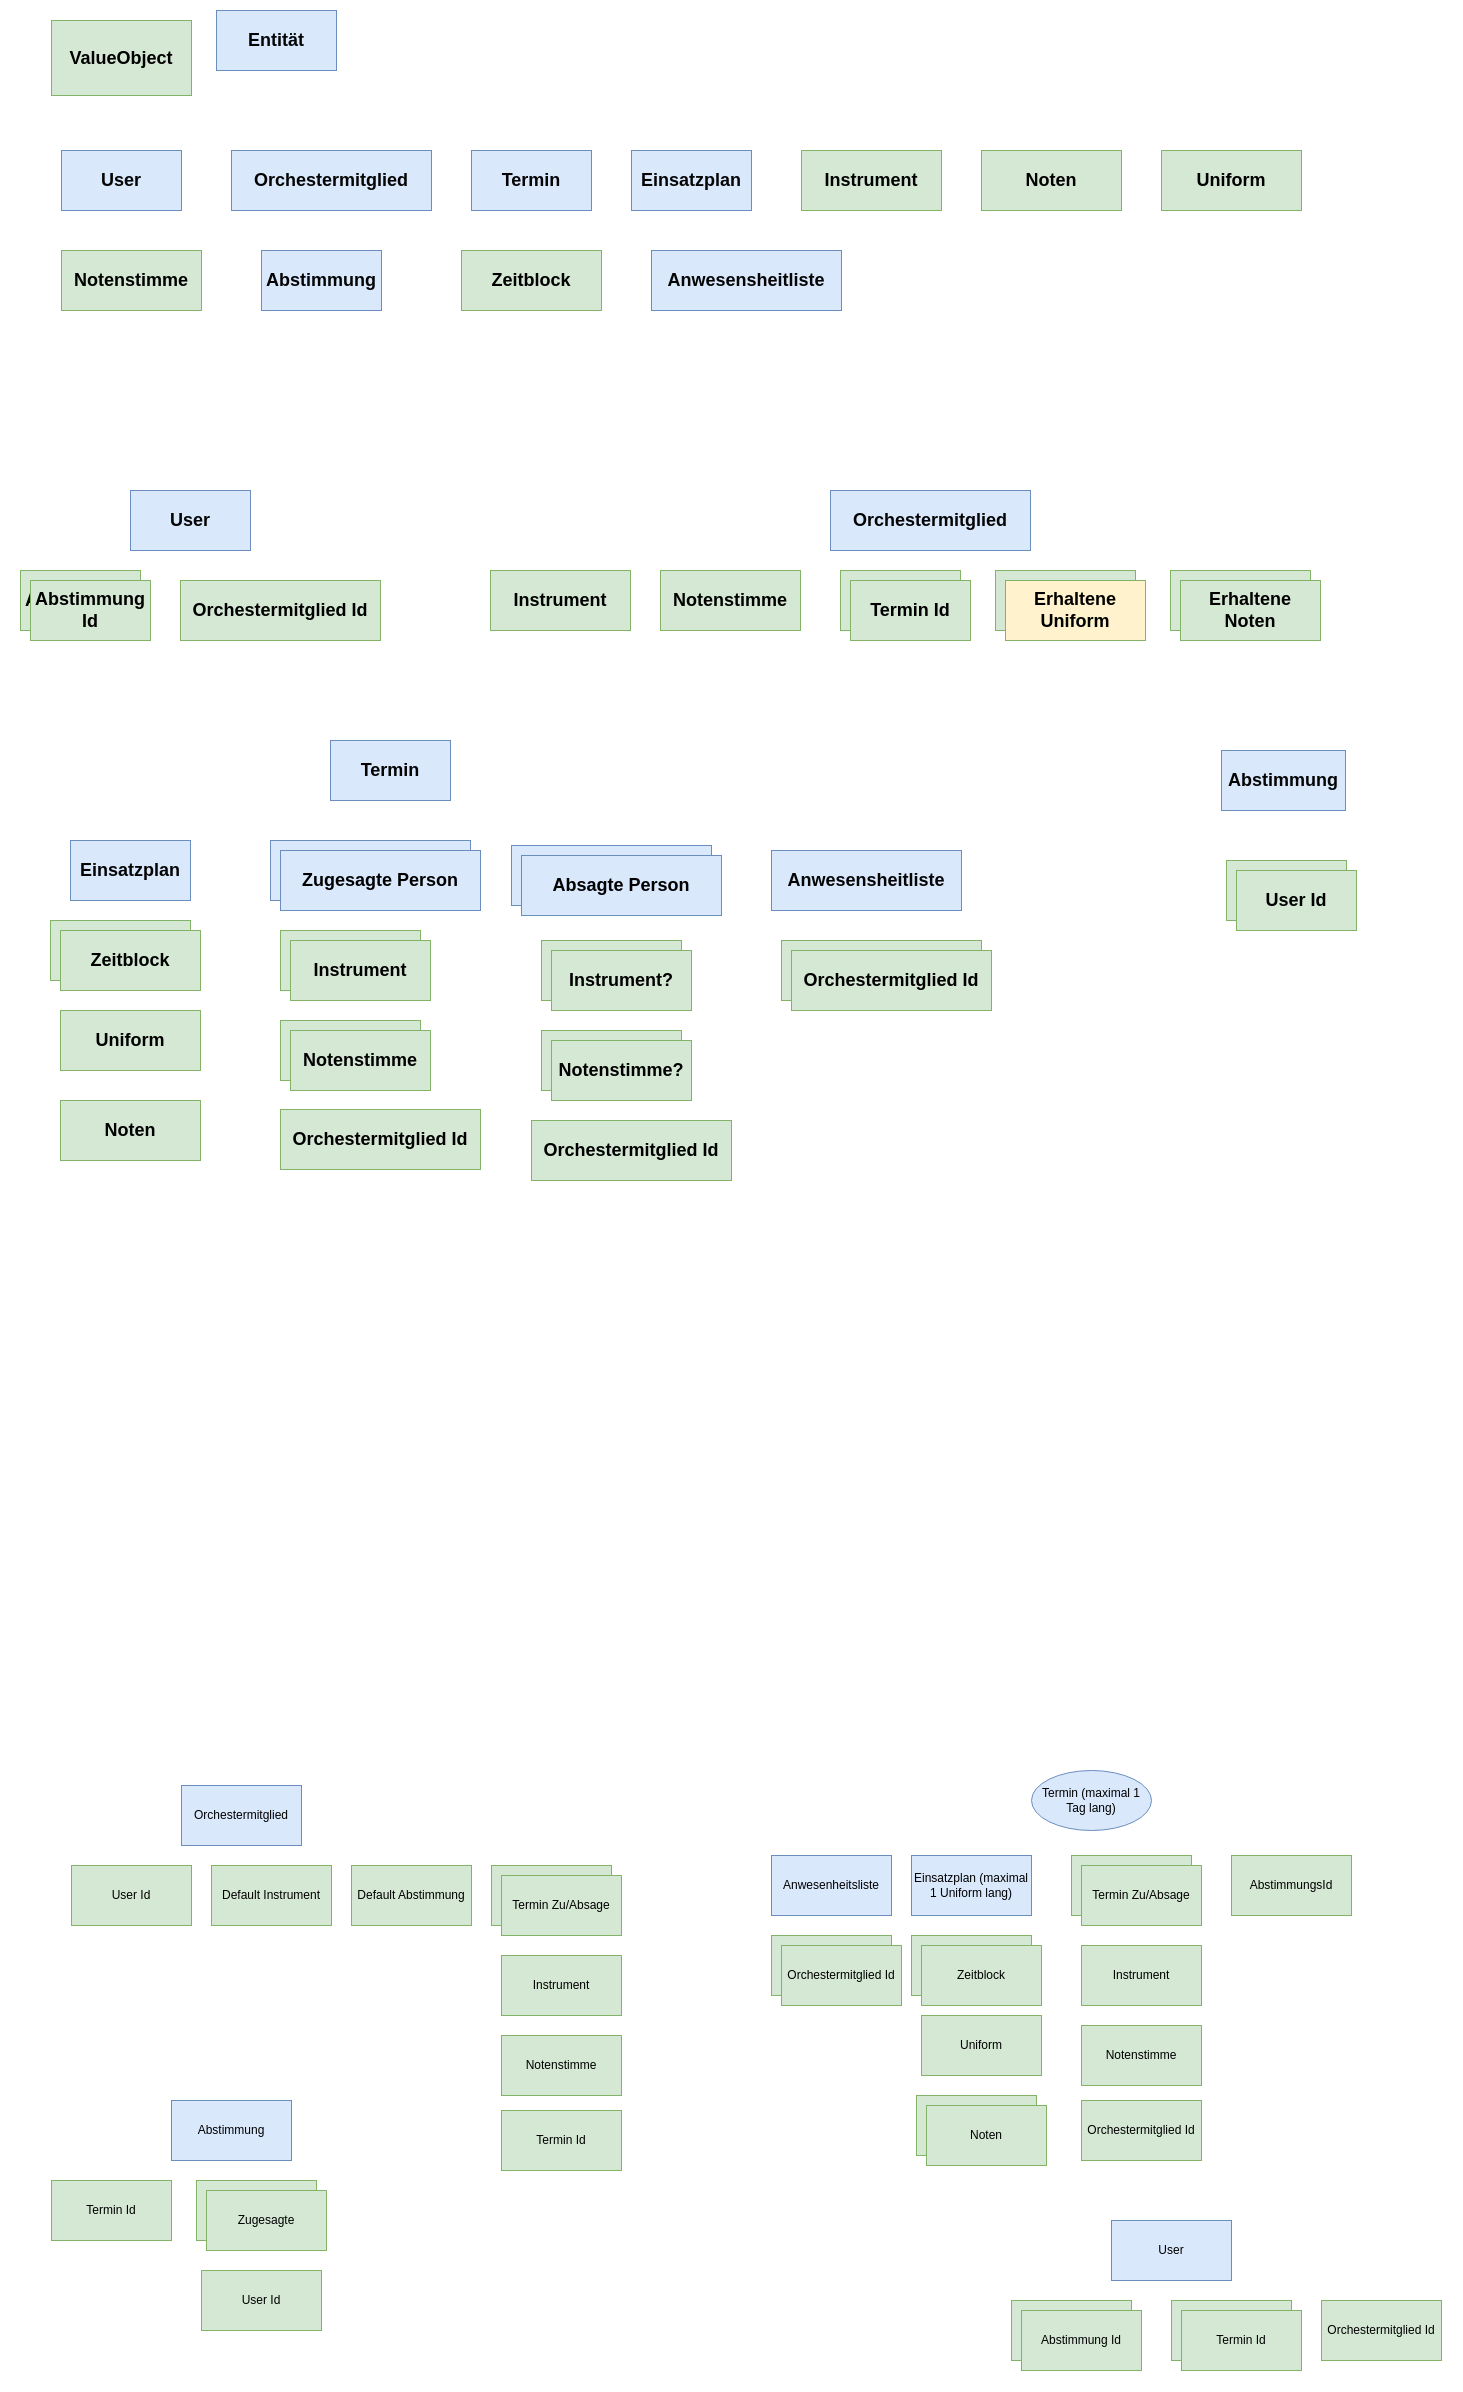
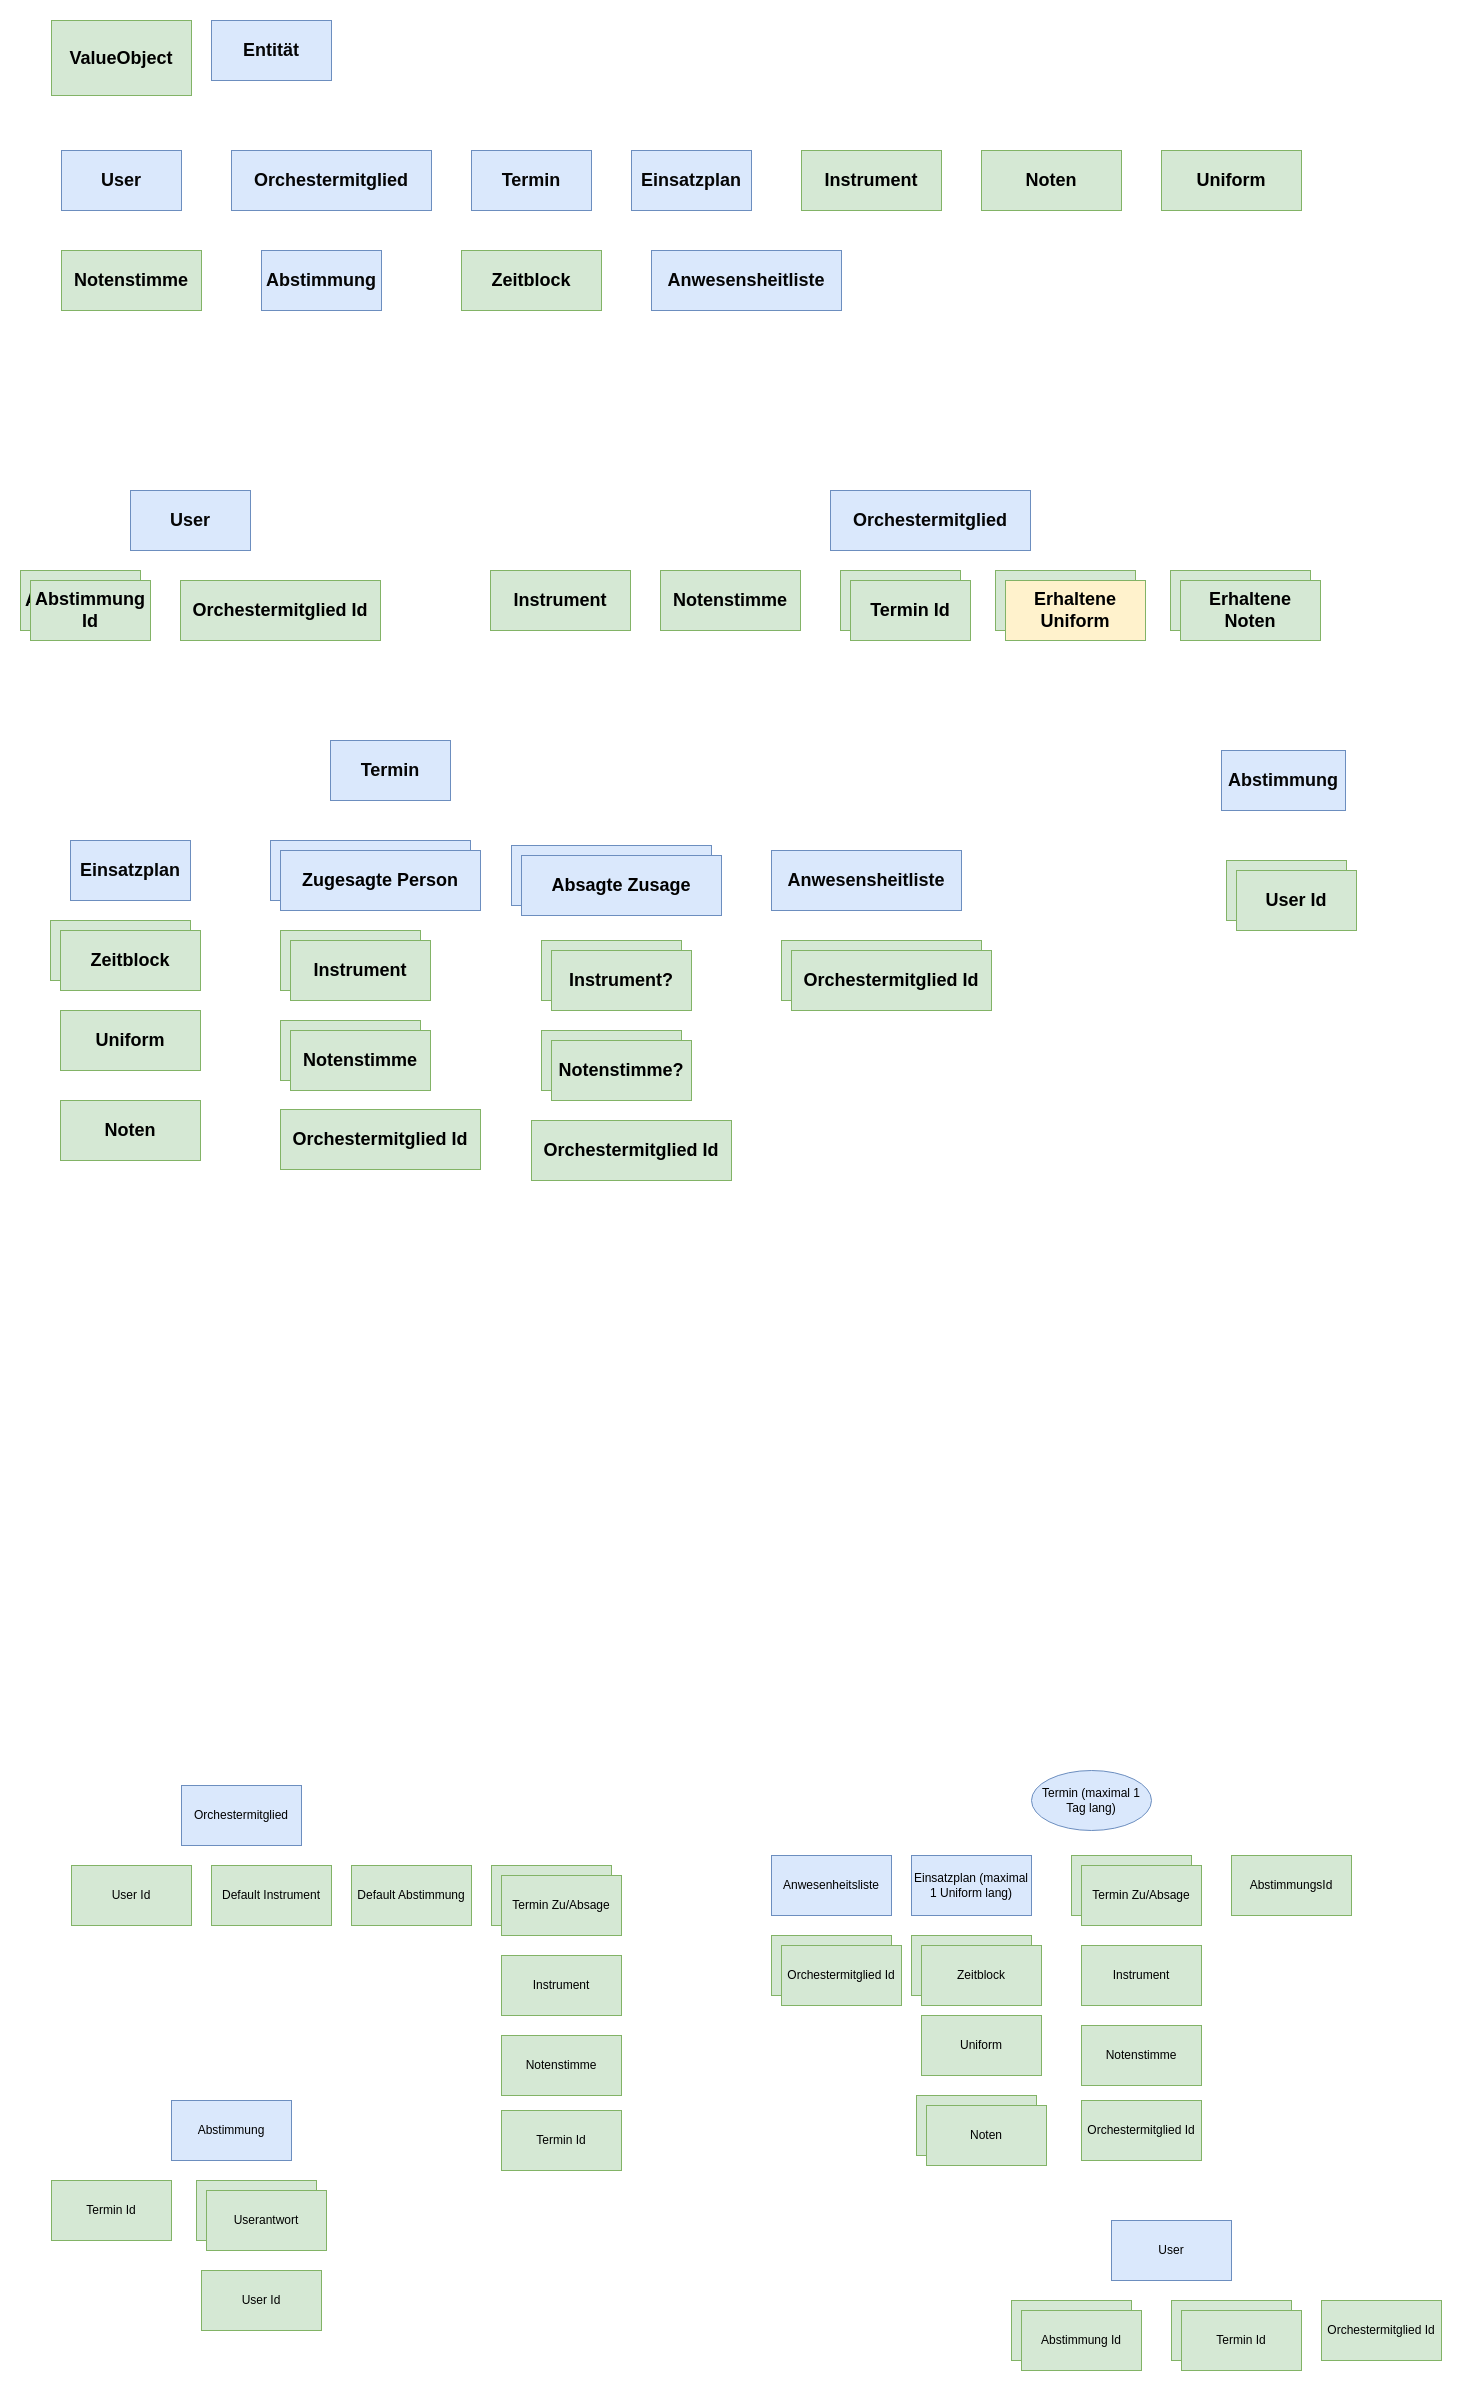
(277, 41) -> (272, 51)
(622, 886) -> (622, 886)
(267, 2221) -> (267, 2221)
